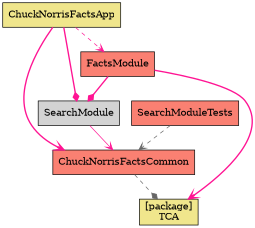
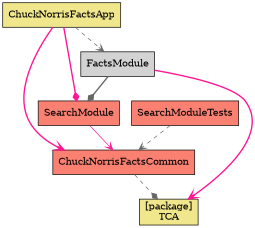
(87, 37) -> (87, 37)
(118, 64) -> (118, 64)
(101, 86) -> (101, 86)
(79, 113) -> (79, 113)
